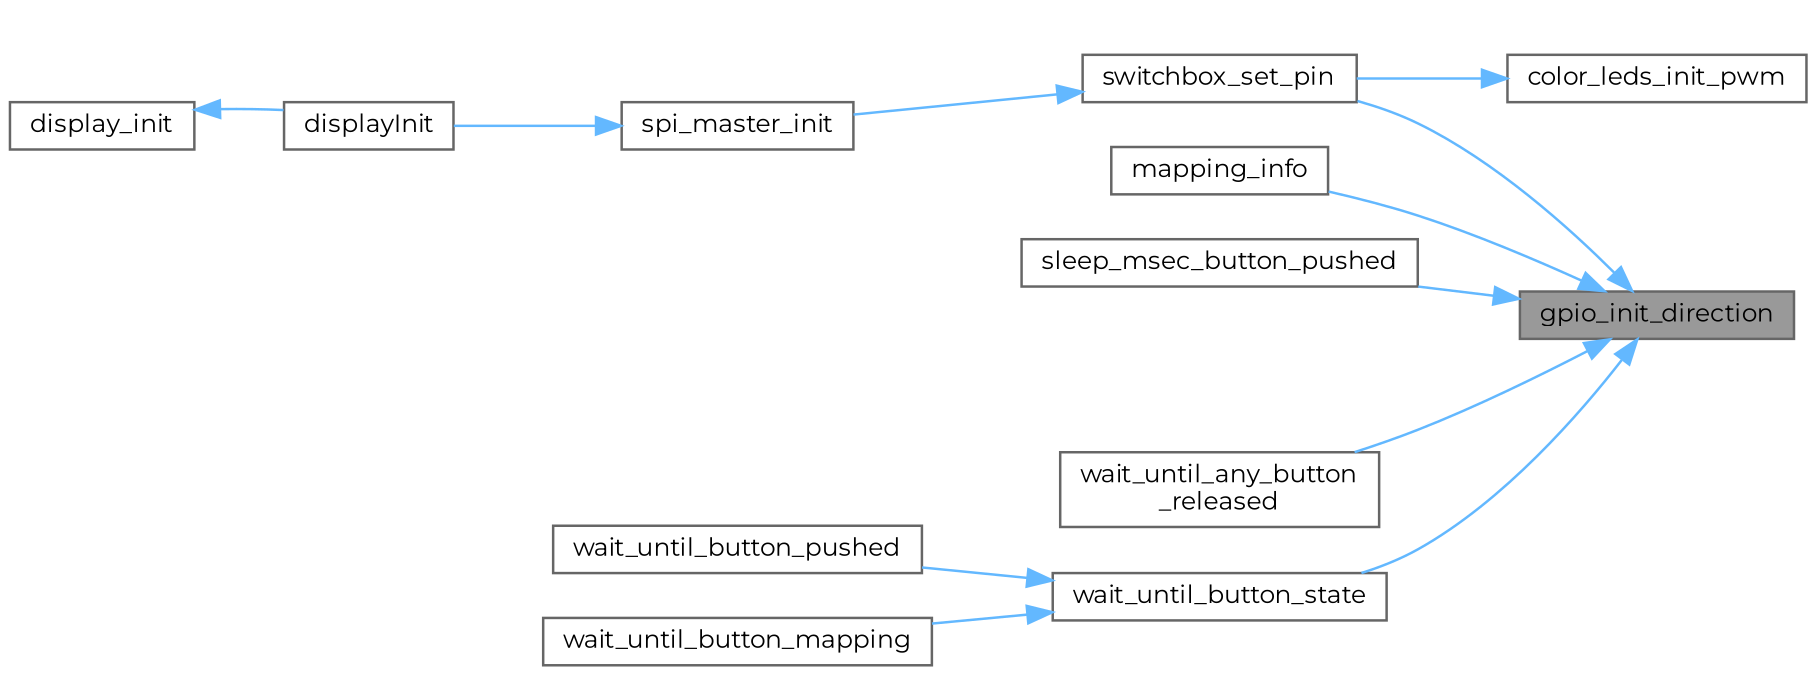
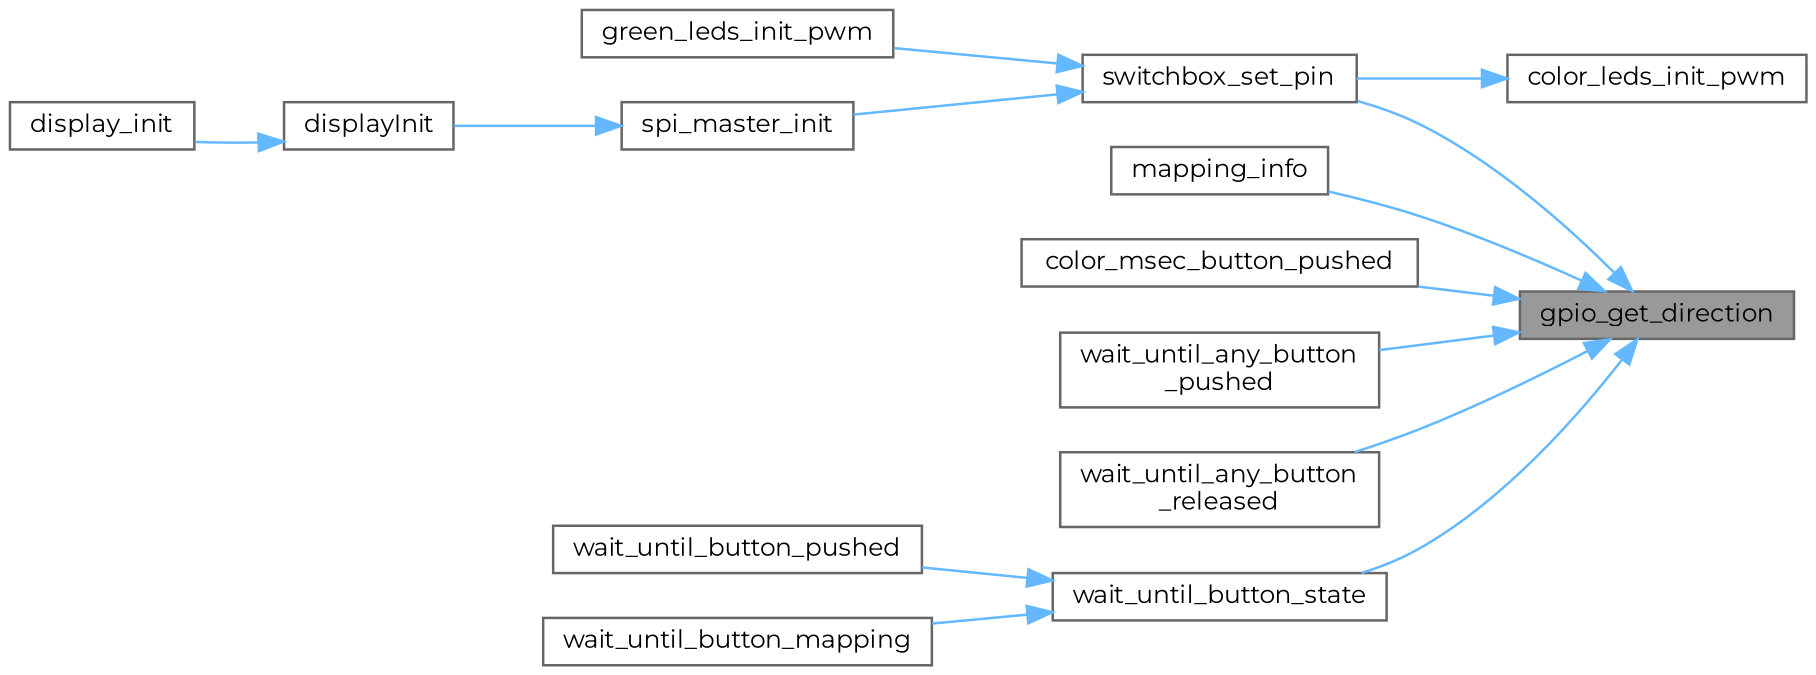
none -> (738, 34)
(252, 109) -> (227, 143)
(1220, 263) -> (1220, 263)
(1657, 315) -> (1657, 315)
none -> (1220, 370)
